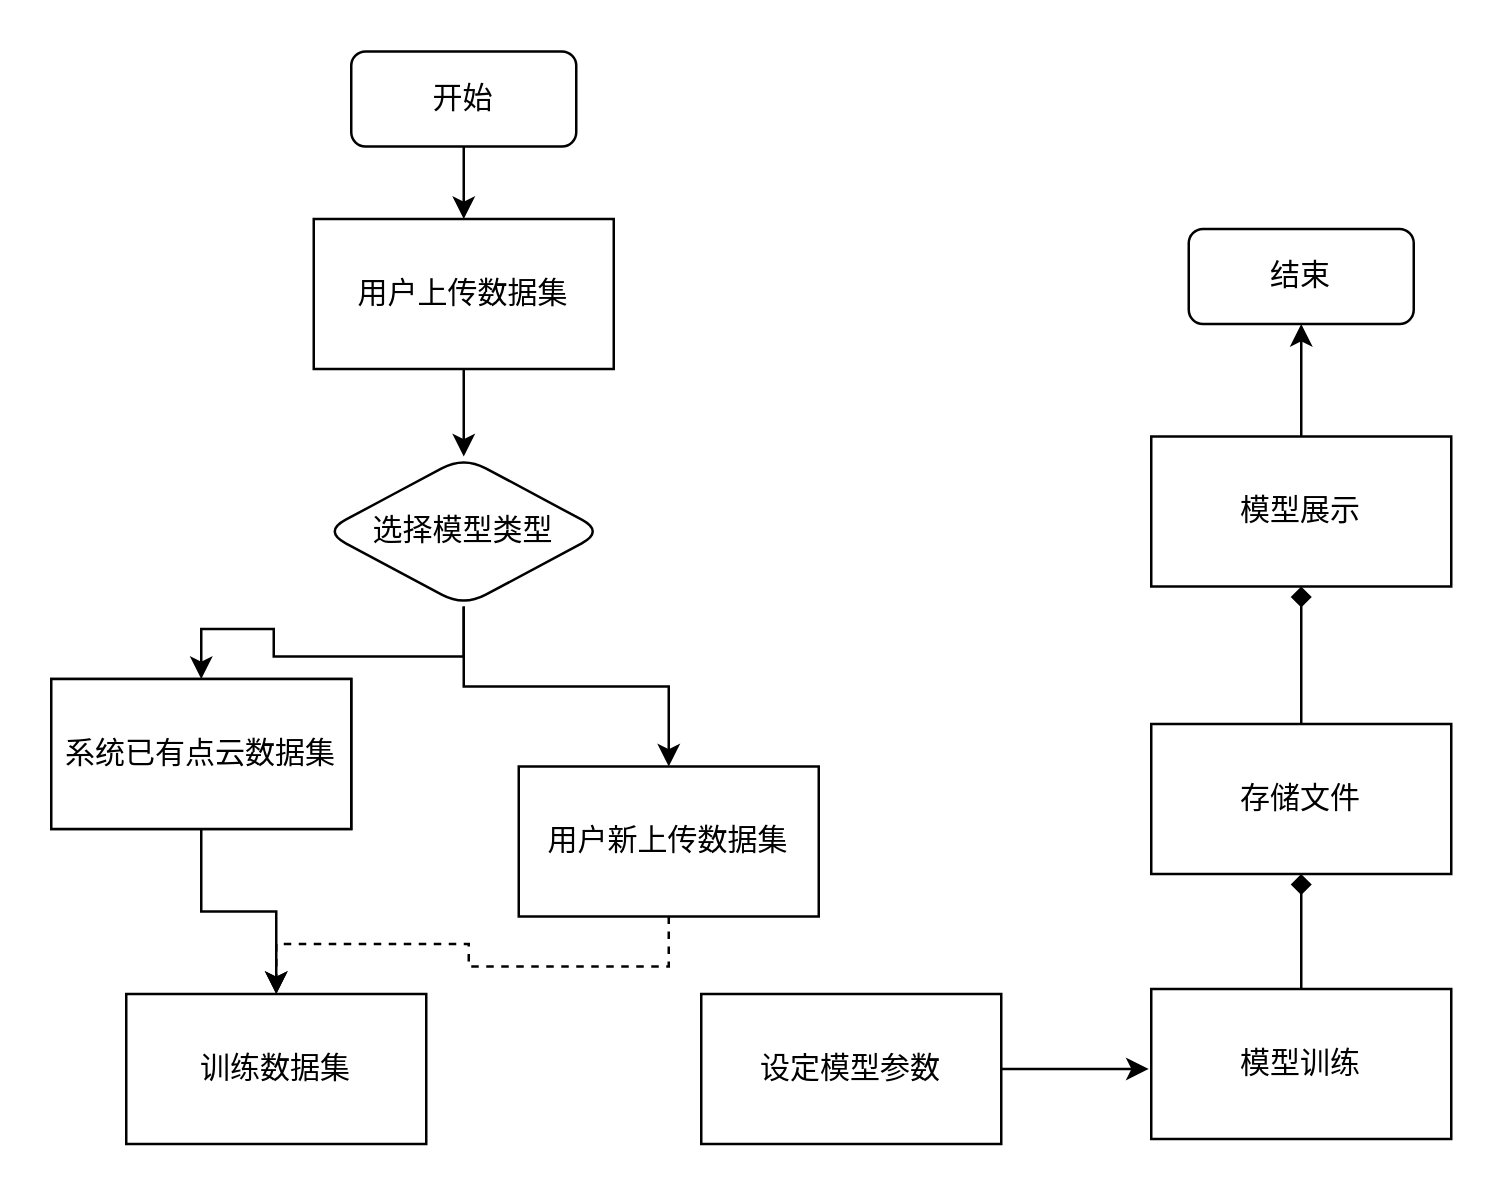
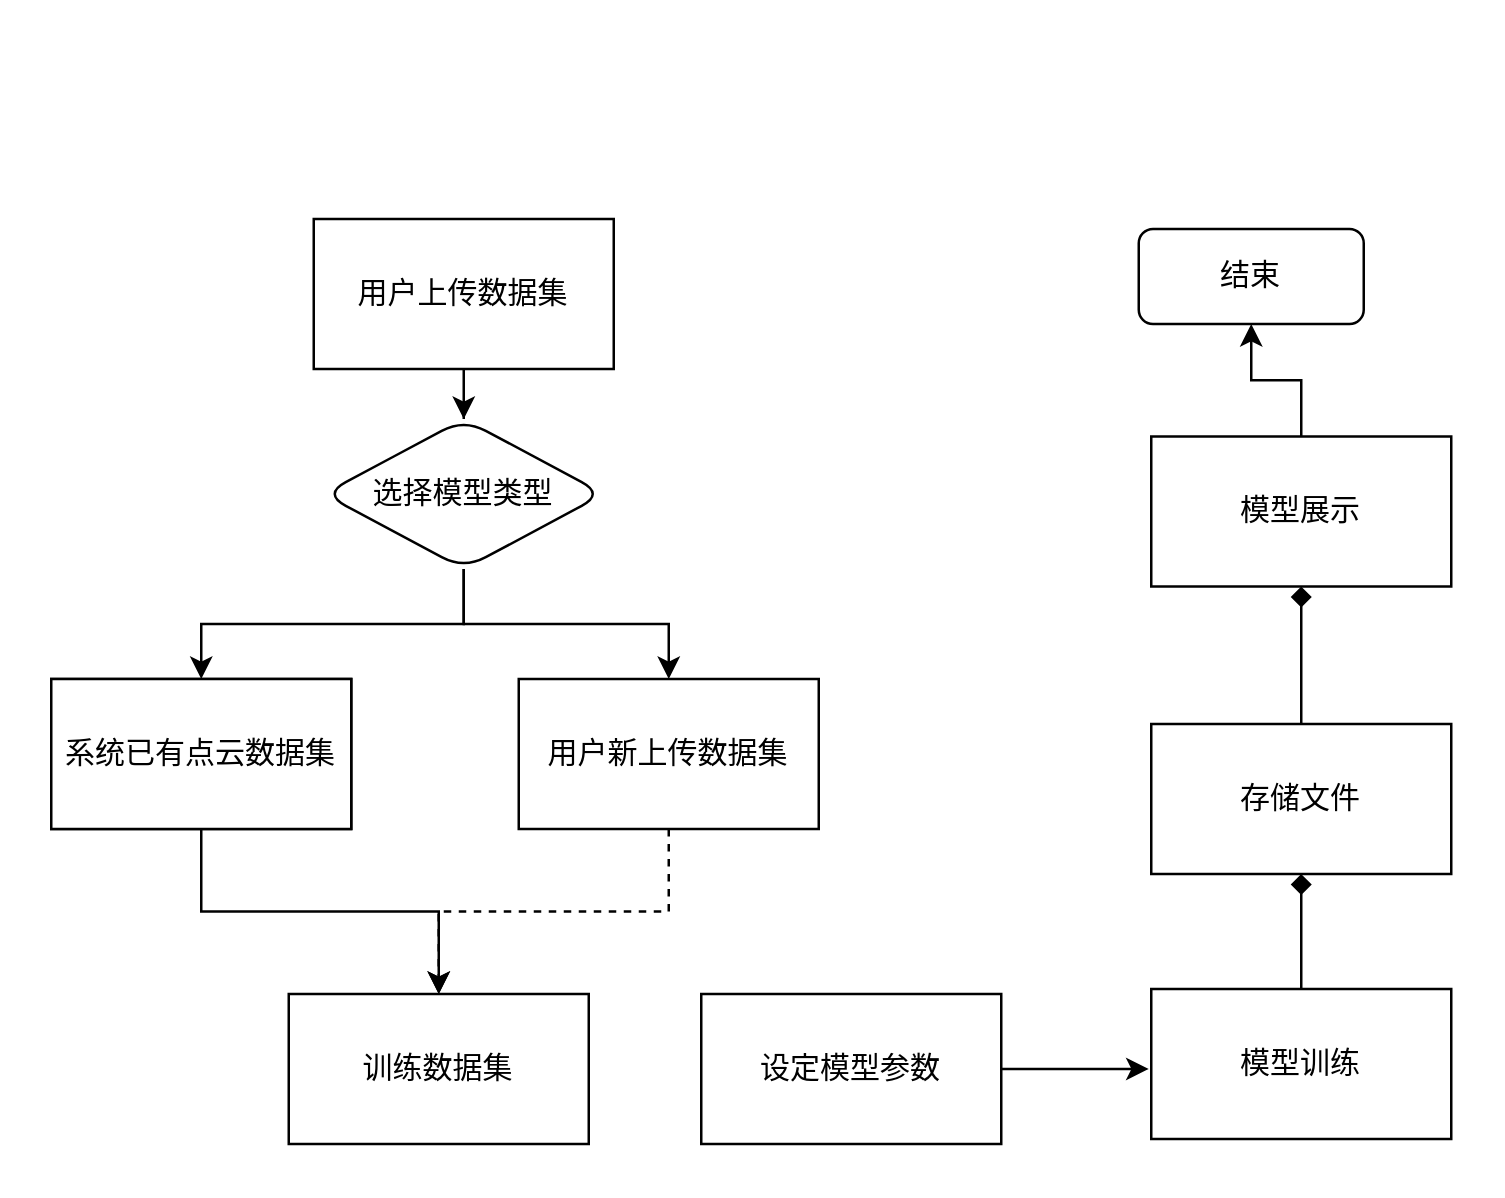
(464, 99) -> none
(464, 191) -> none
(1301, 276) -> (1251, 276)
(464, 531) -> (464, 494)
(669, 841) -> (669, 754)
(276, 1069) -> (439, 1069)
